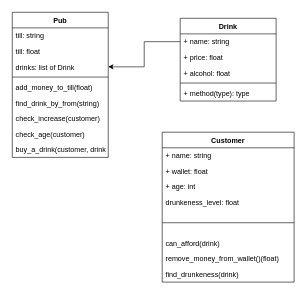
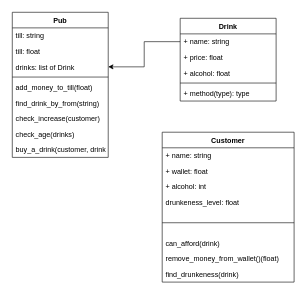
(54, 134) -> (49, 134)
(182, 187) -> (188, 187)
